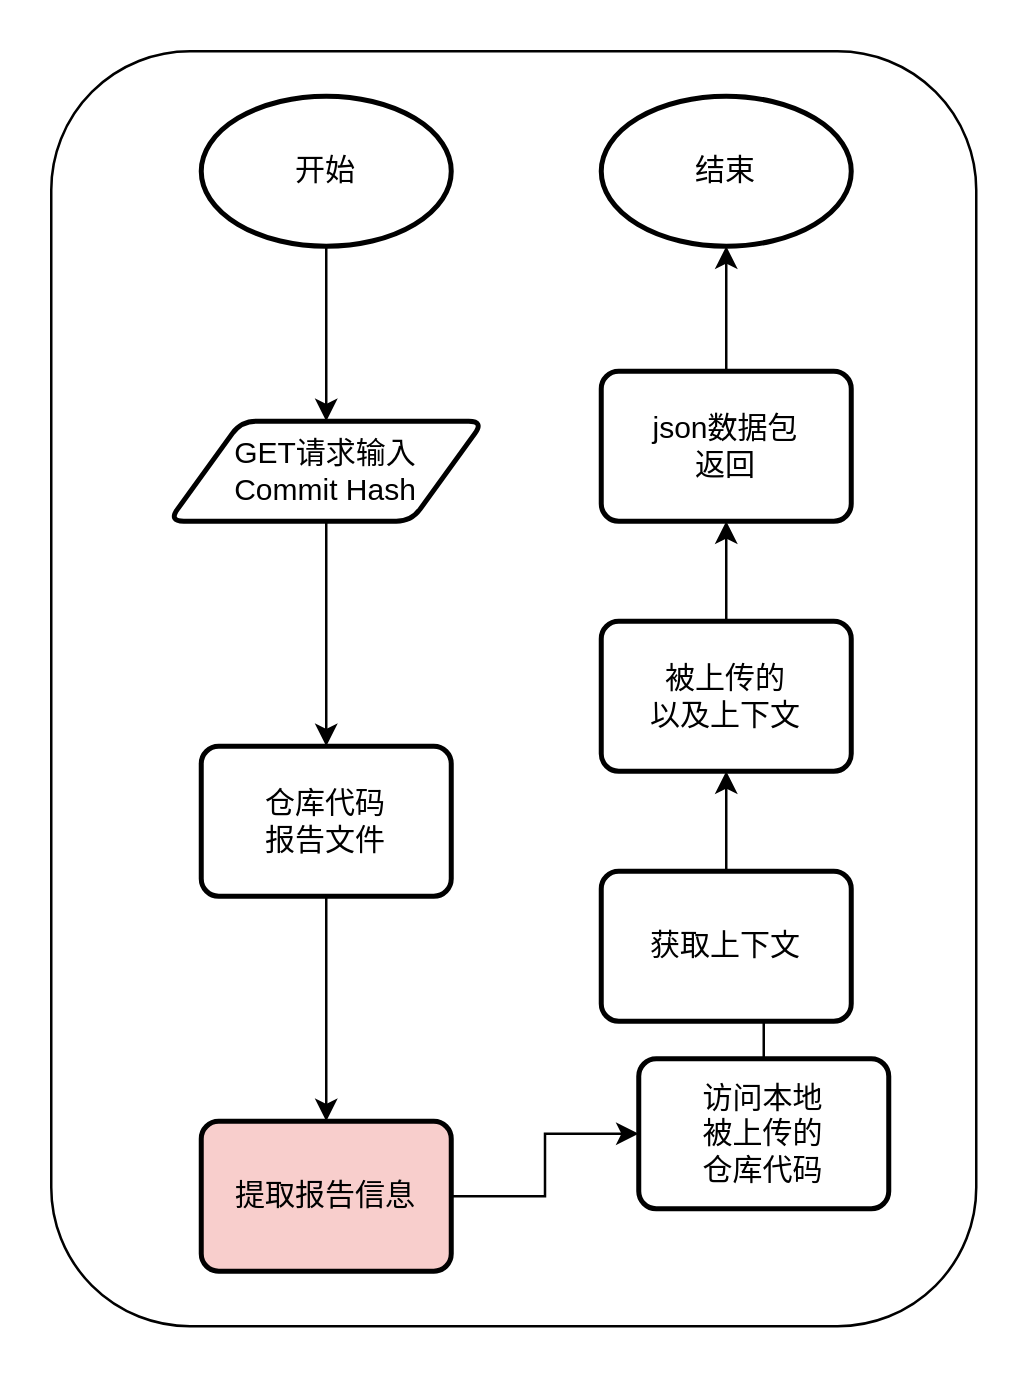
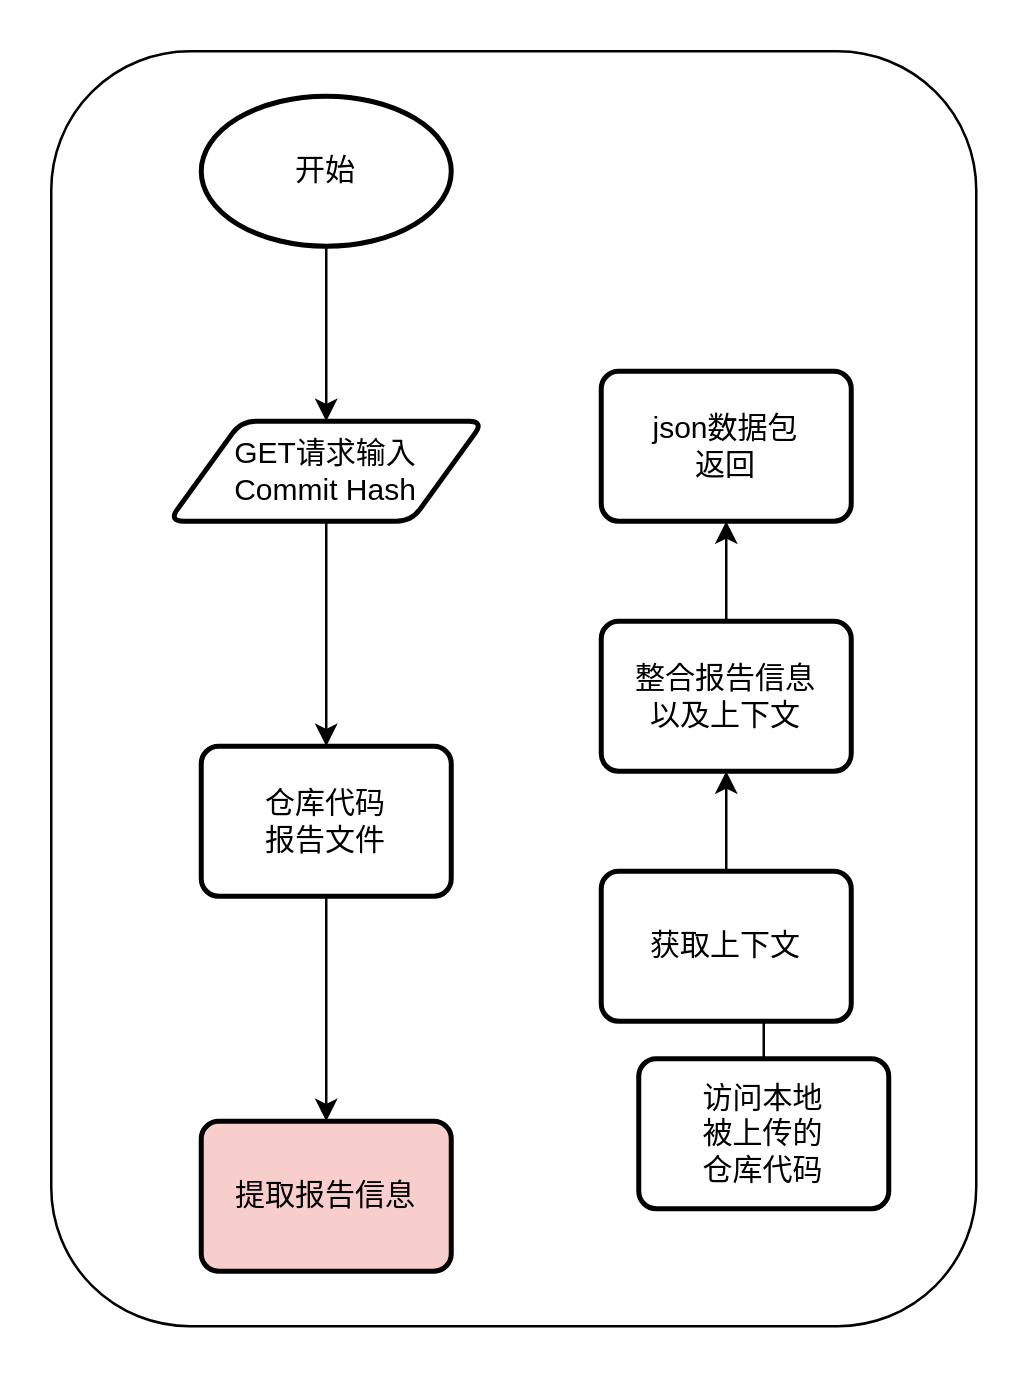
(726, 171) -> none
(726, 316) -> none
(726, 696) -> (726, 696)
(545, 1173) -> none
